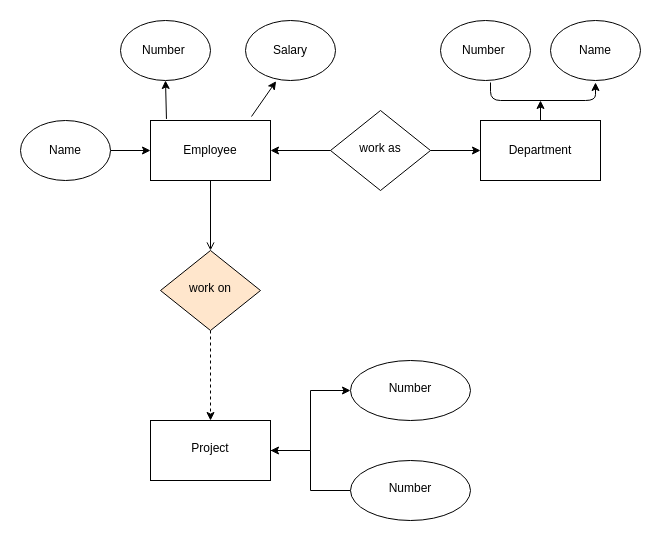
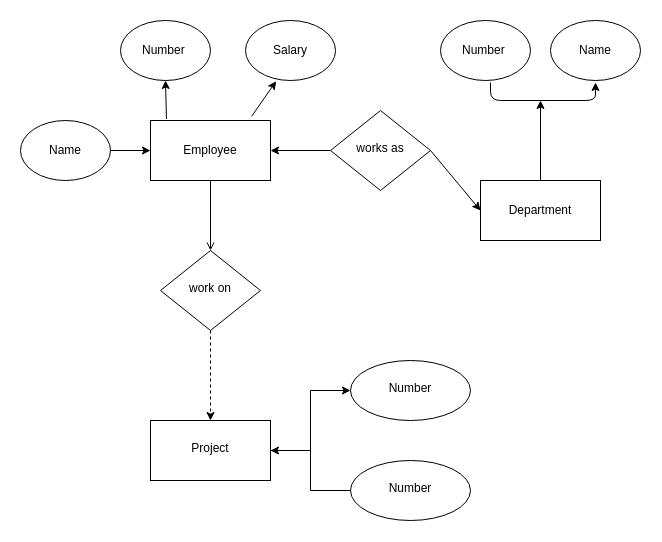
(381, 149) -> (381, 149)
(541, 151) -> (541, 211)
(211, 291) -> (211, 291)
